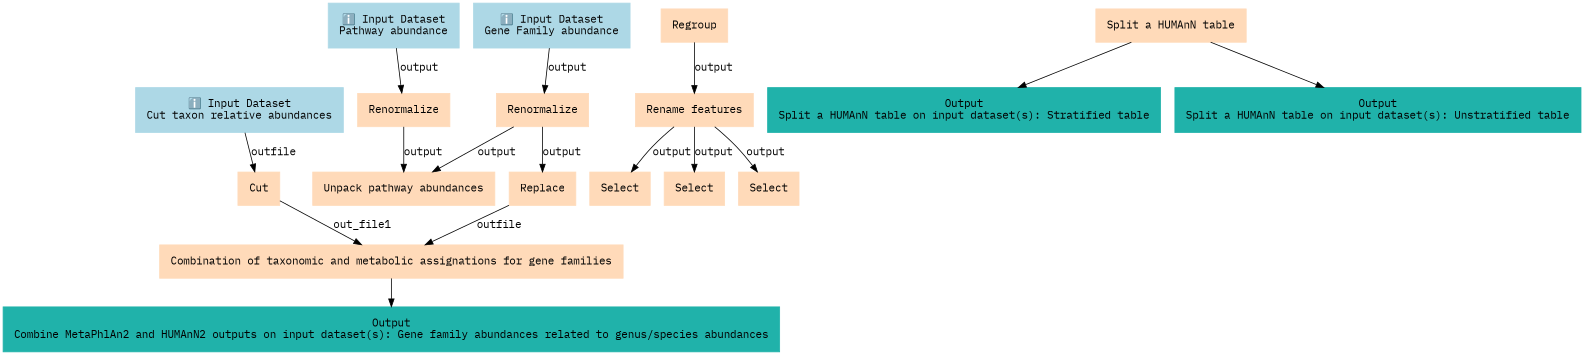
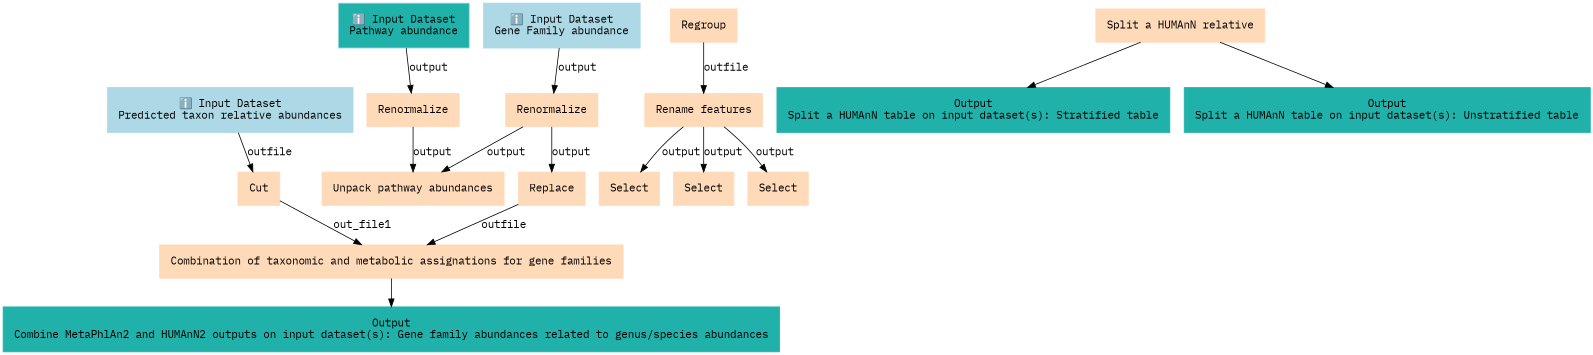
(394, 26) -> (404, 26)
(1171, 26) -> (1180, 26)
(714, 68) -> (726, 68)
(239, 110) -> (230, 110)
